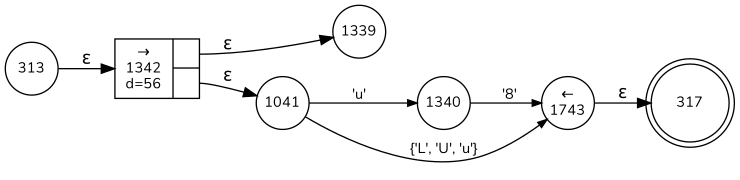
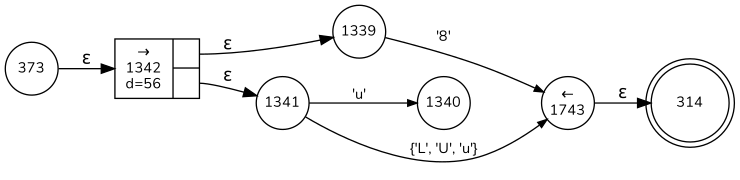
(32, 69) -> (32, 69)
(283, 103) -> (283, 103)
(501, 103) -> (461, 59)
(690, 103) -> (690, 103)
